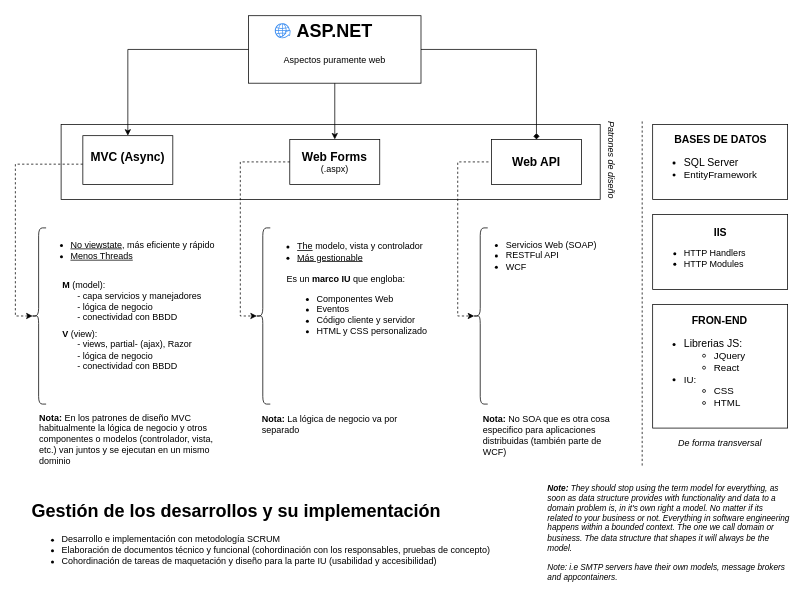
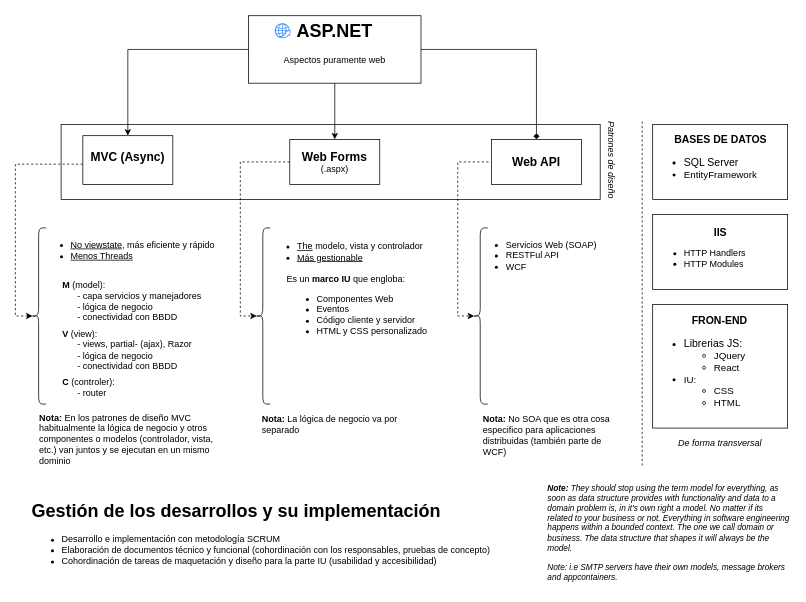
none -> (155, 387)
